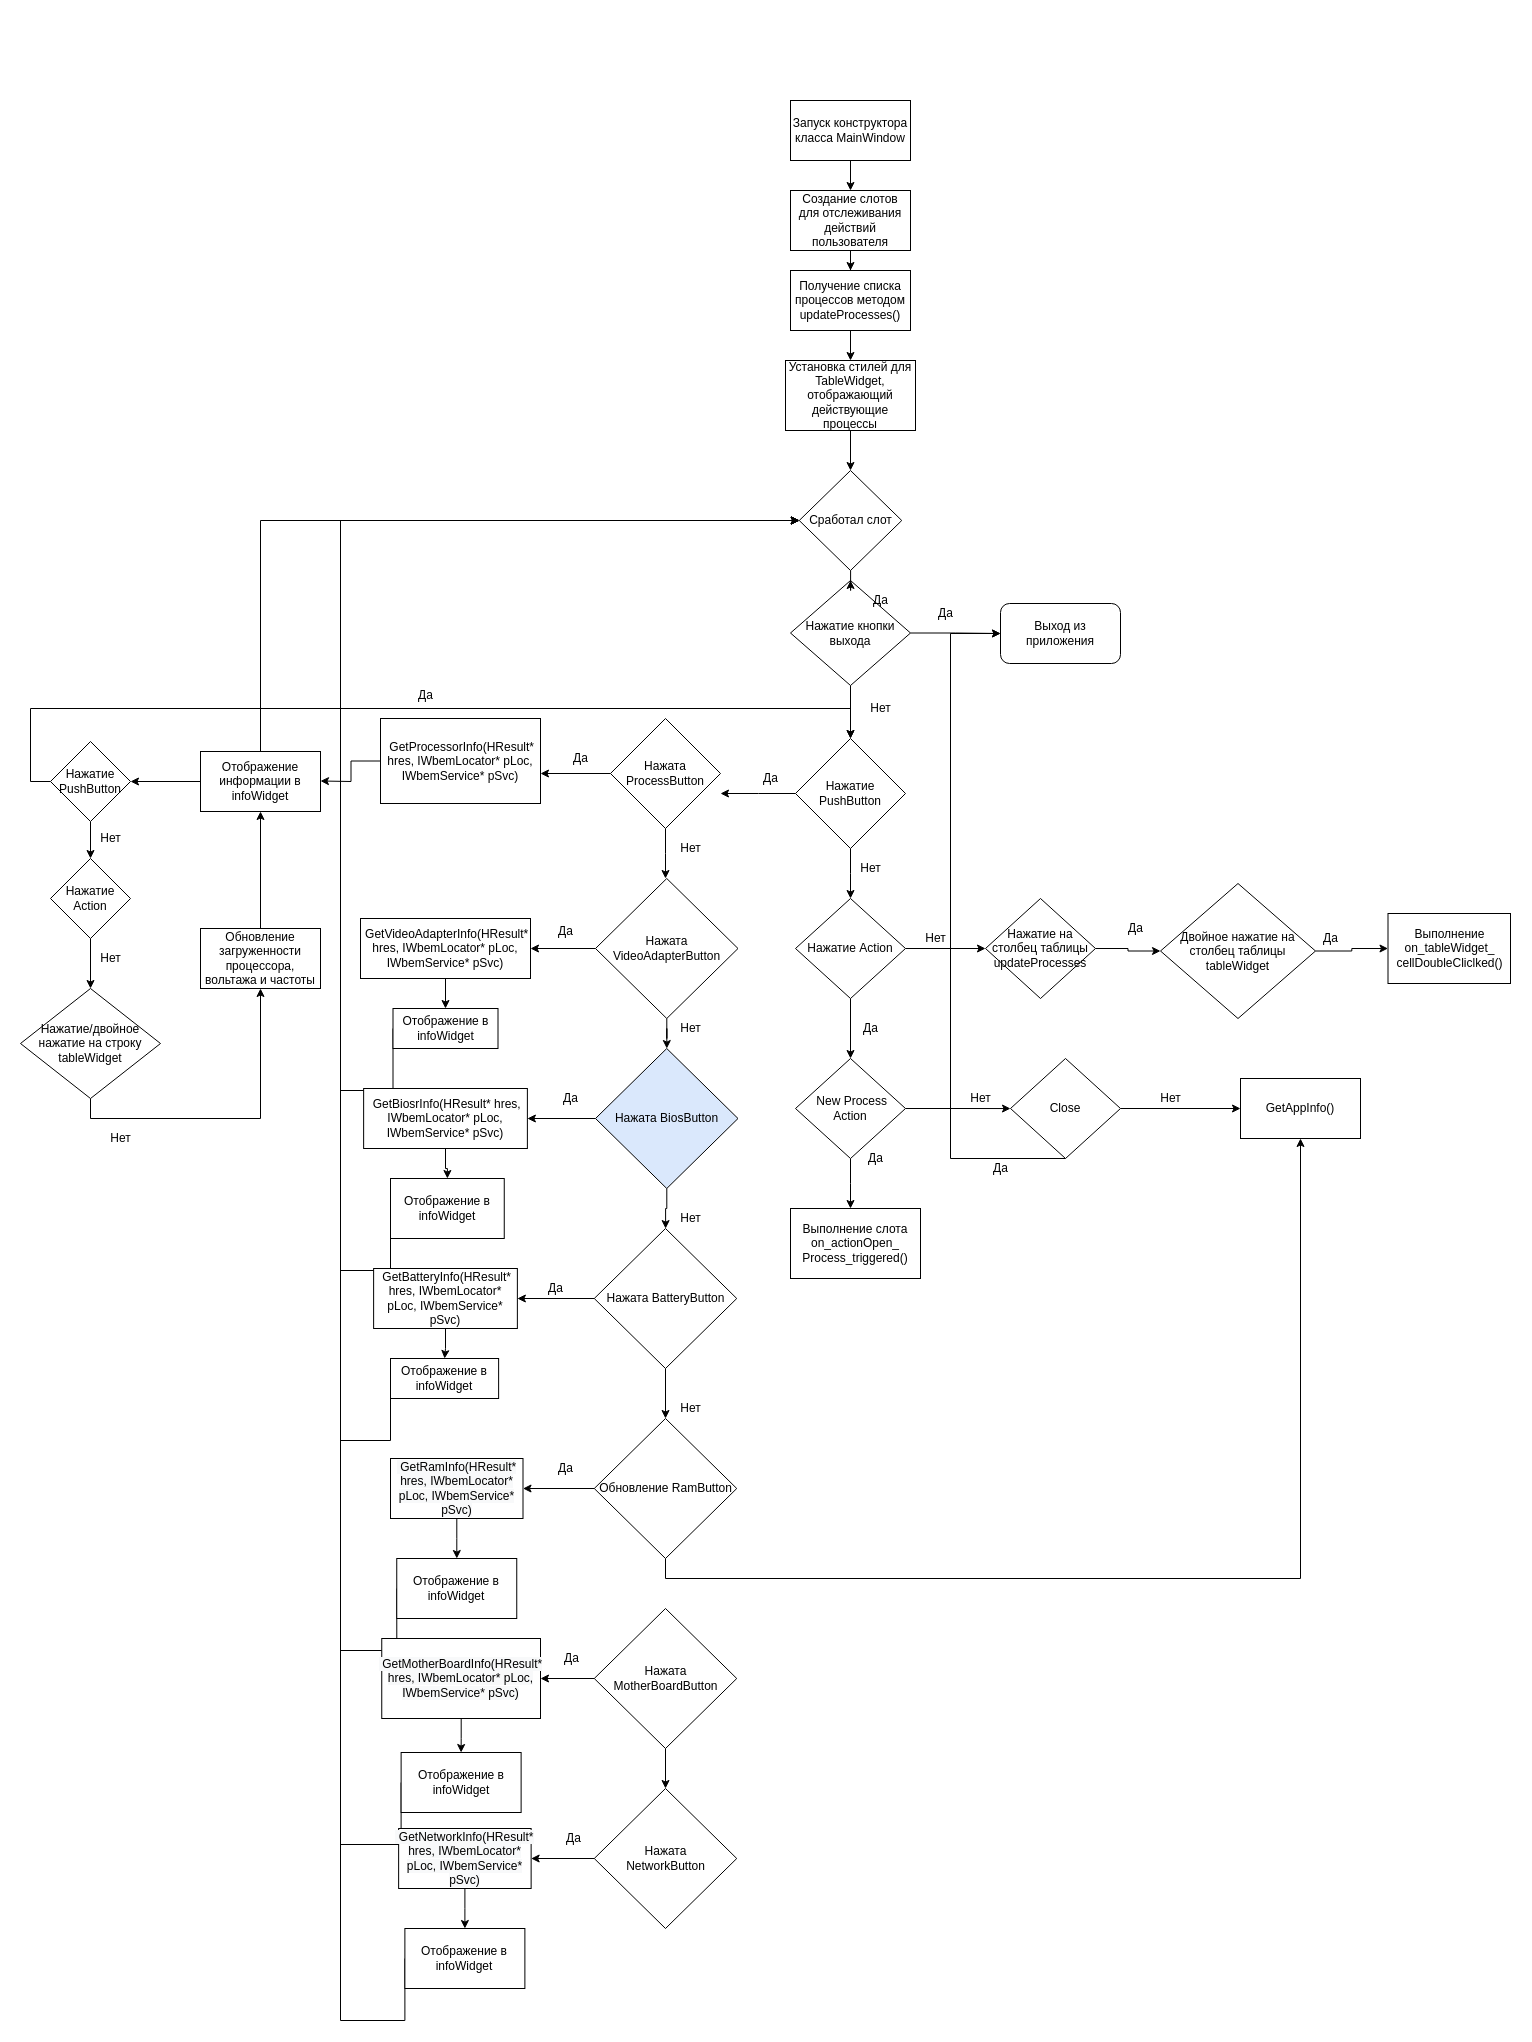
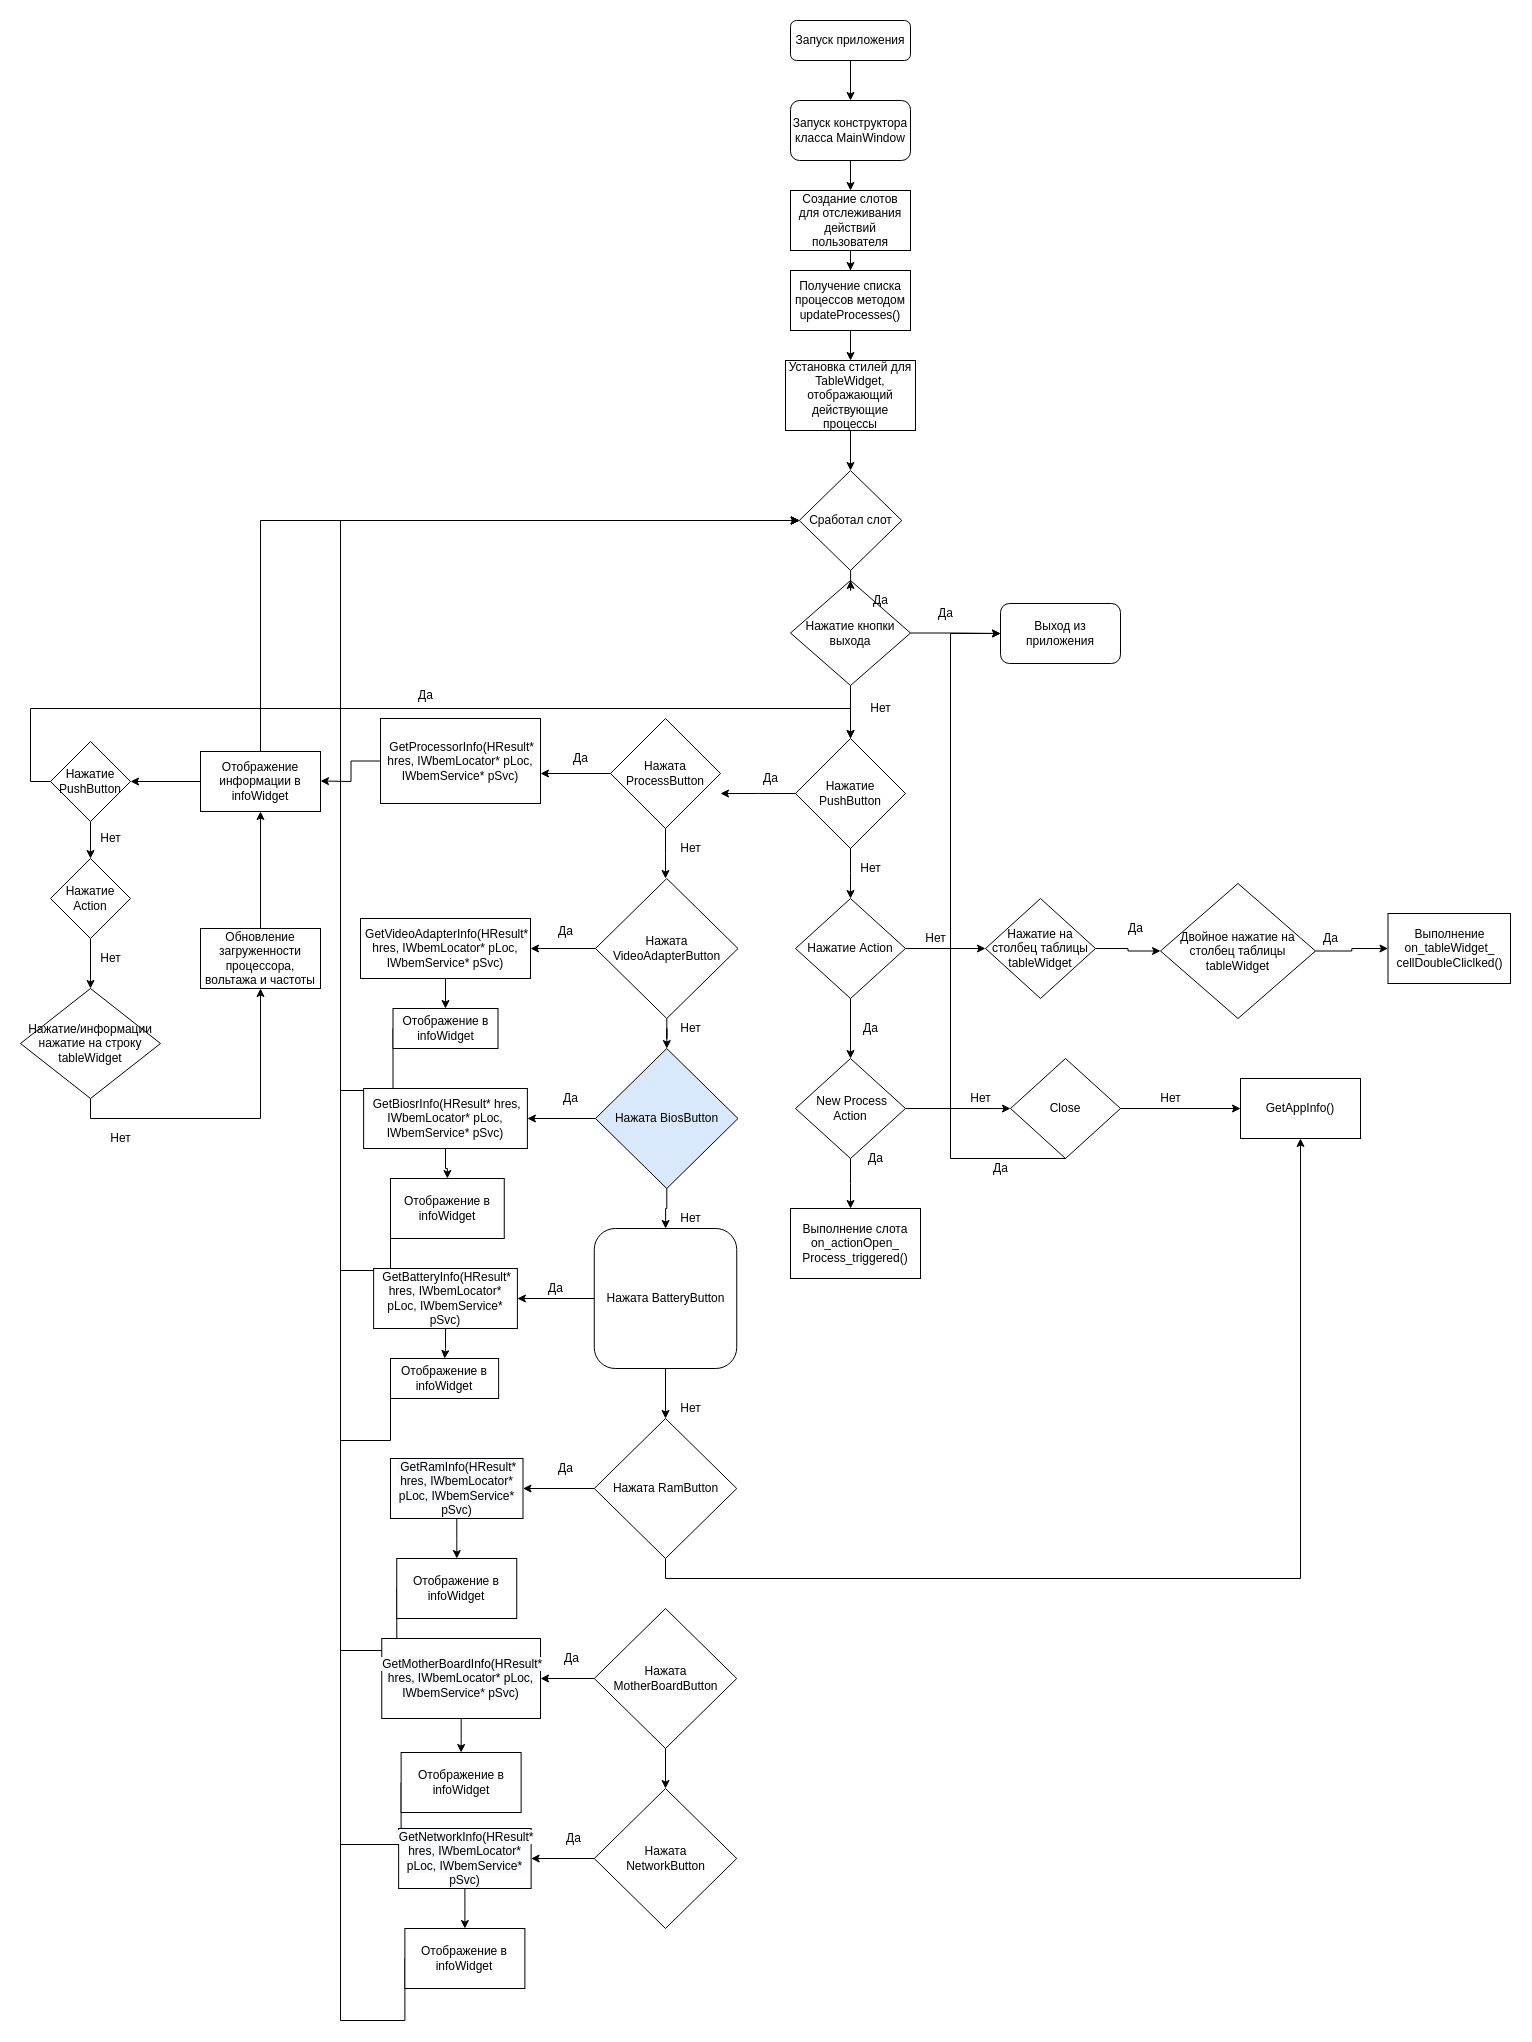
none -> (851, 41)
none -> (851, 77)
(851, 131) -> (851, 131)
(1041, 949) -> (1041, 949)
(91, 1044) -> (91, 1044)
(666, 1299) -> (666, 1299)
(666, 1489) -> (666, 1489)
